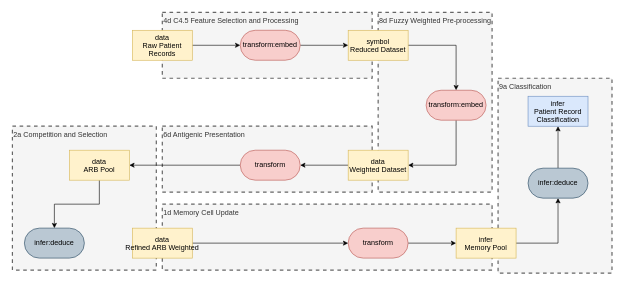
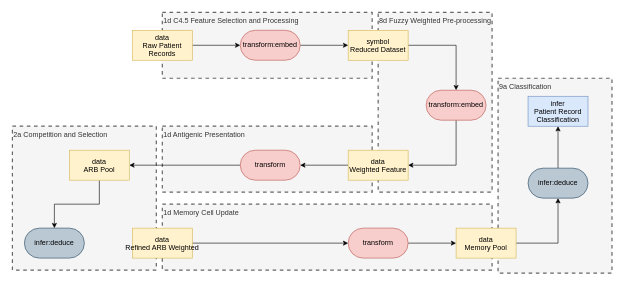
(236, 21) -> (236, 21)
(209, 135) -> (209, 135)
(378, 161) -> (378, 161)
(486, 239) -> (486, 239)
